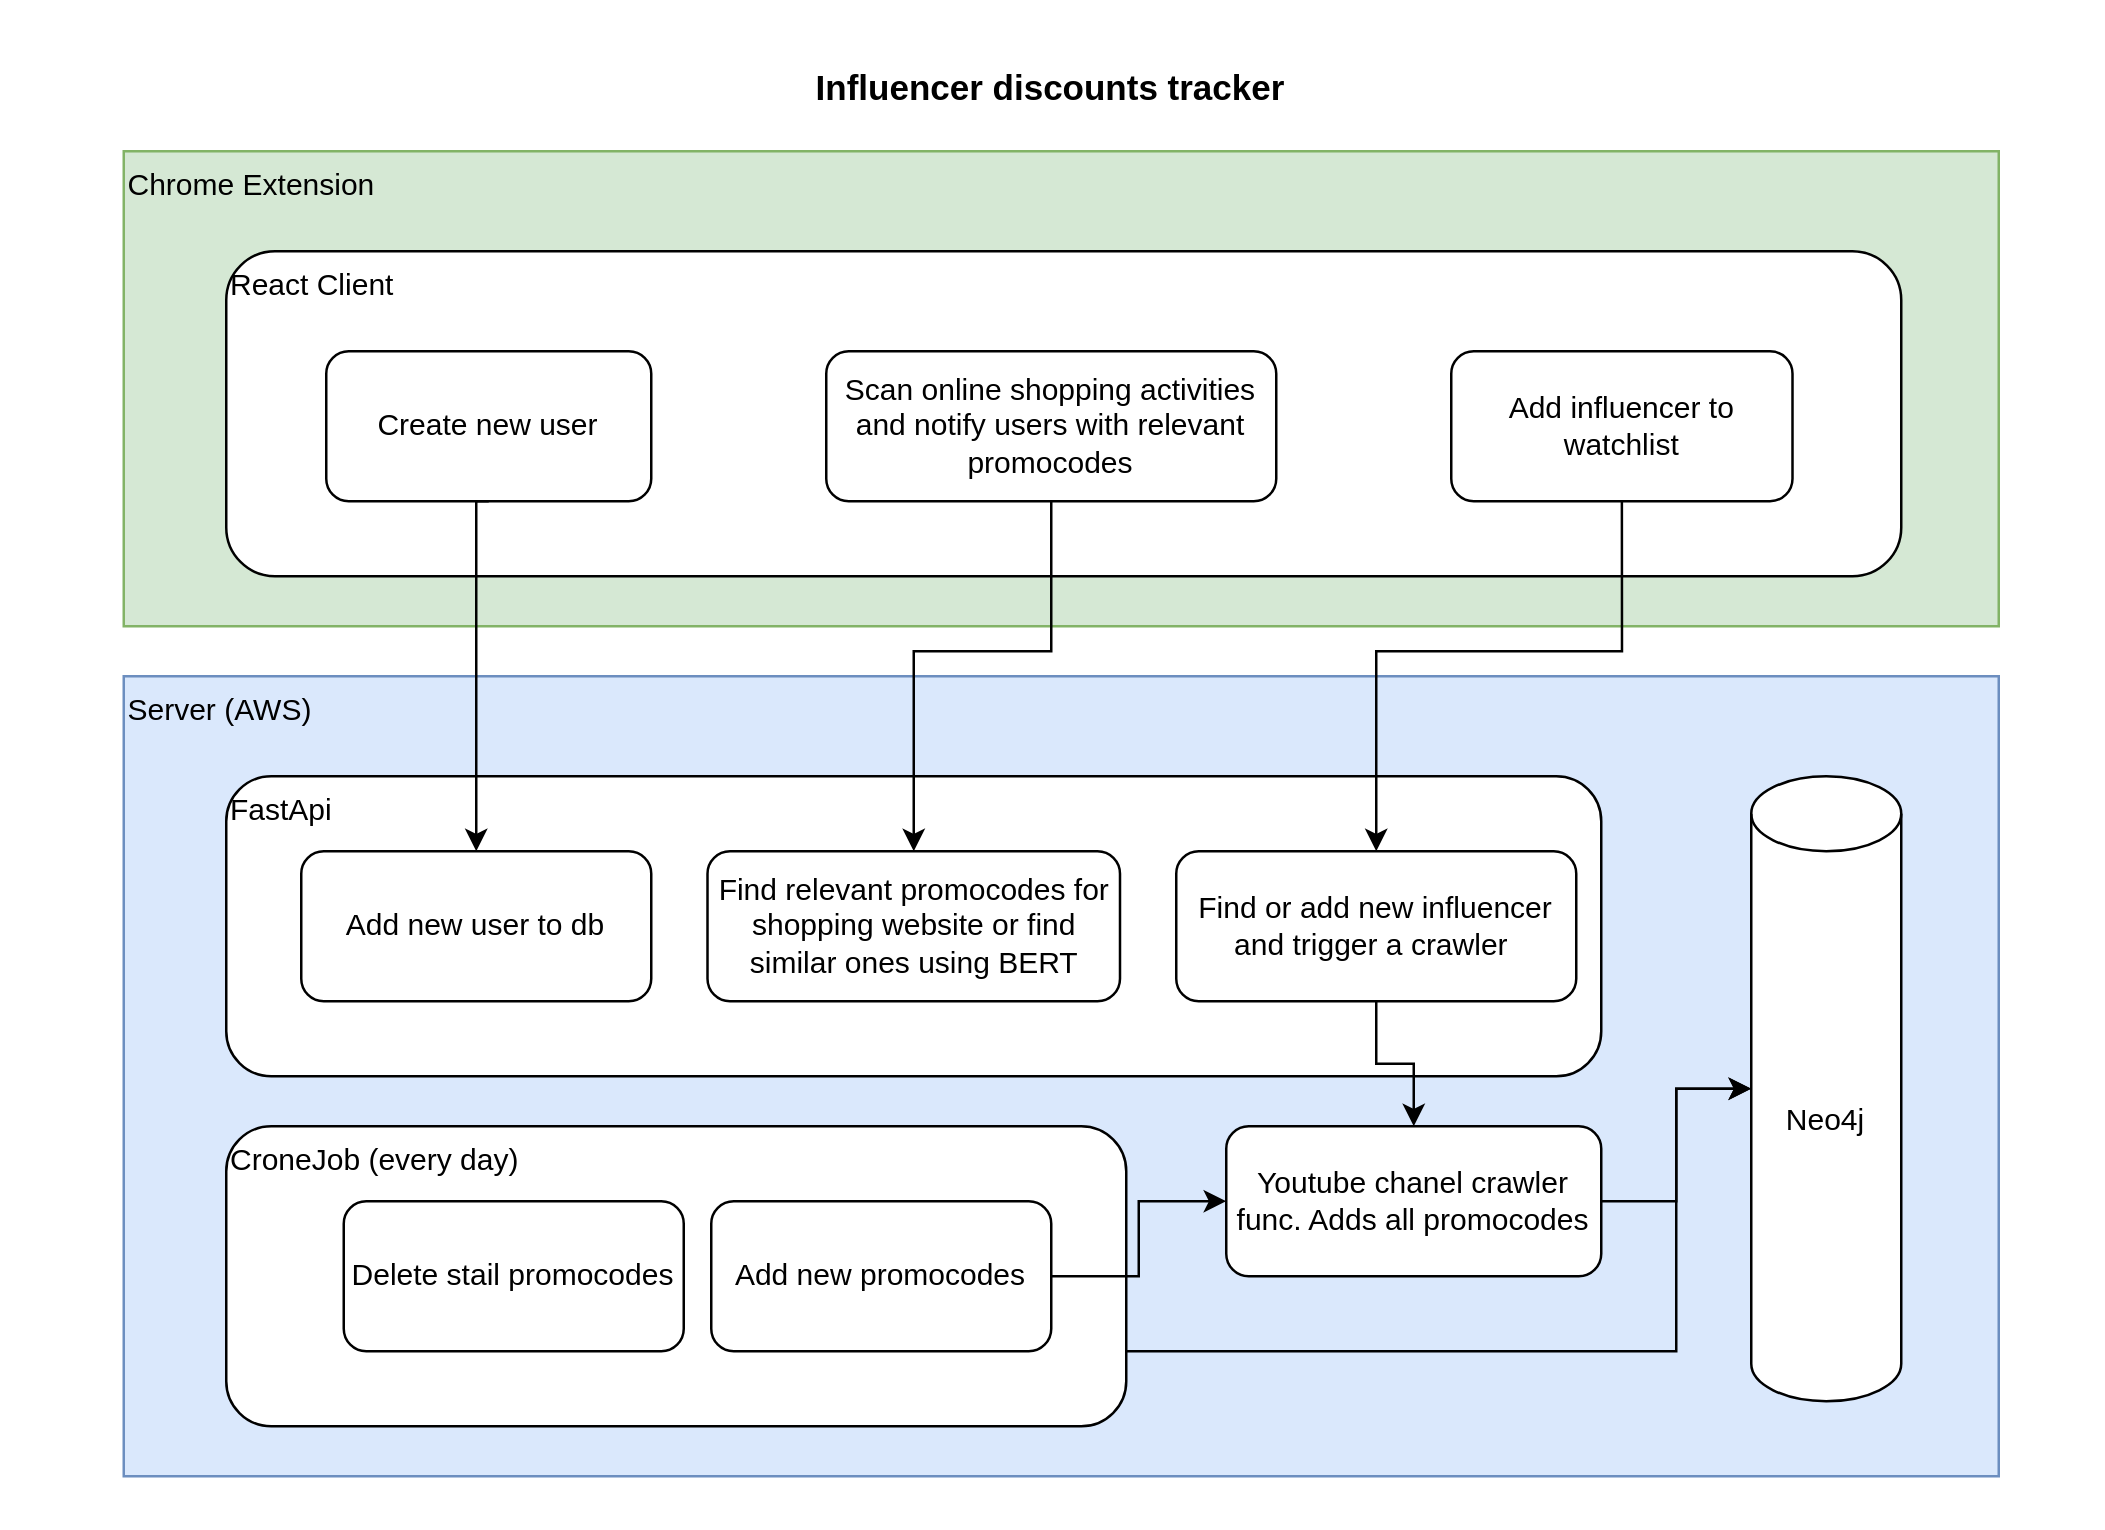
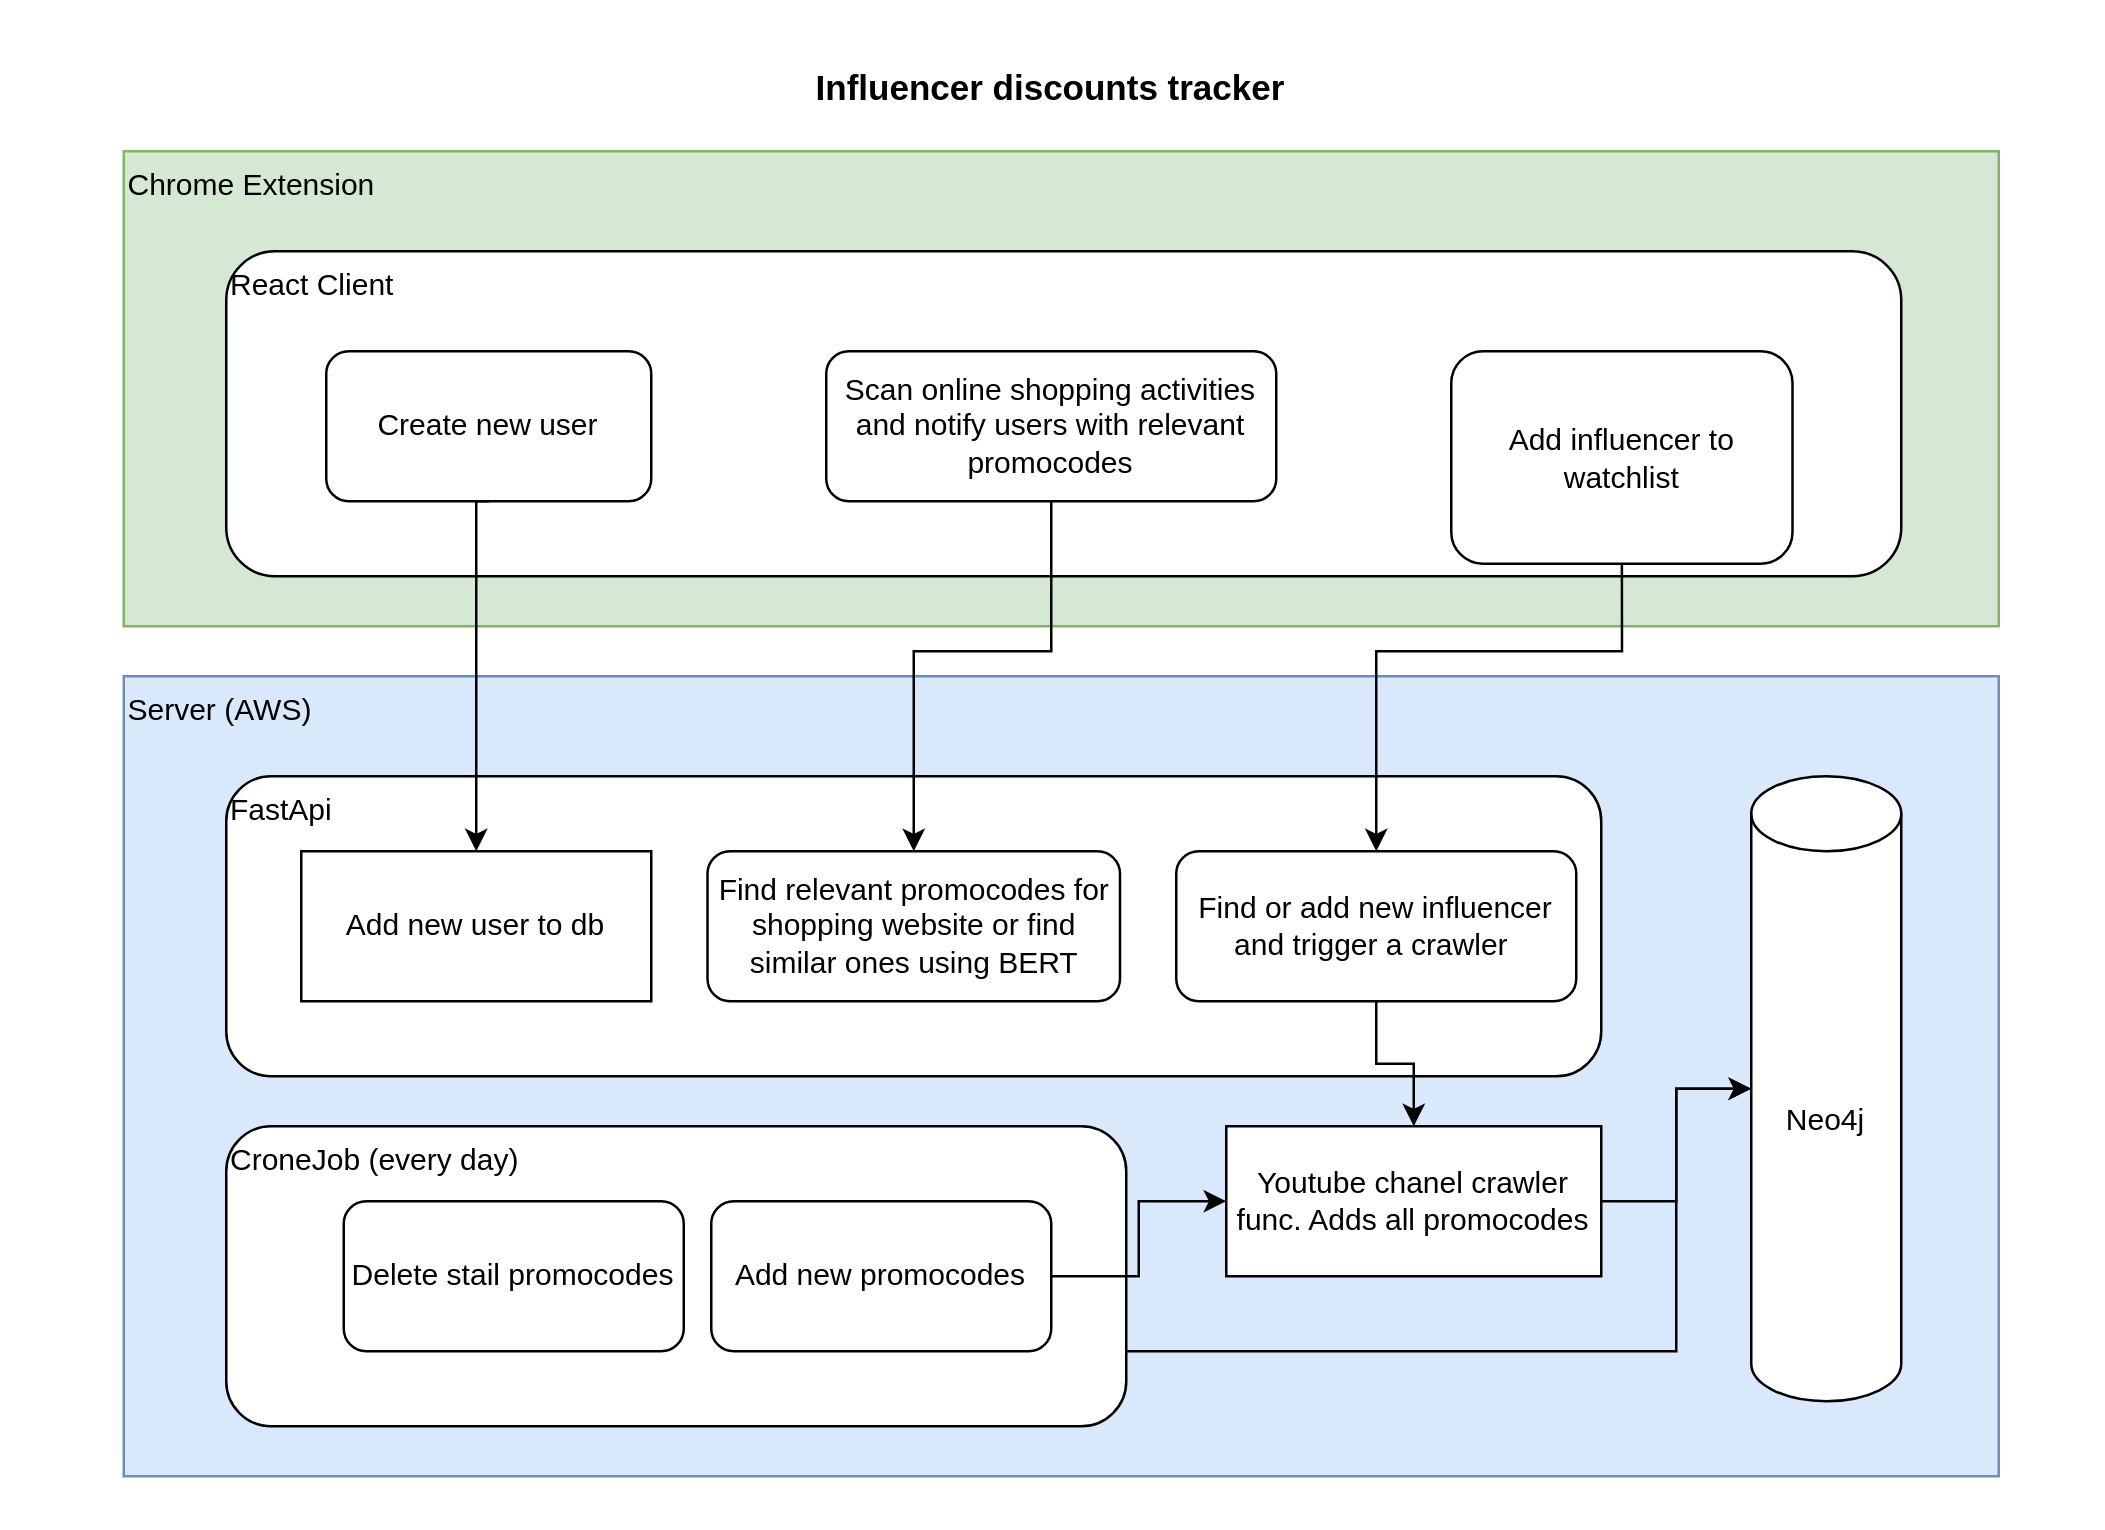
(1622, 426) -> (1622, 458)
(476, 926) -> (476, 926)
(1414, 1201) -> (1414, 1201)
